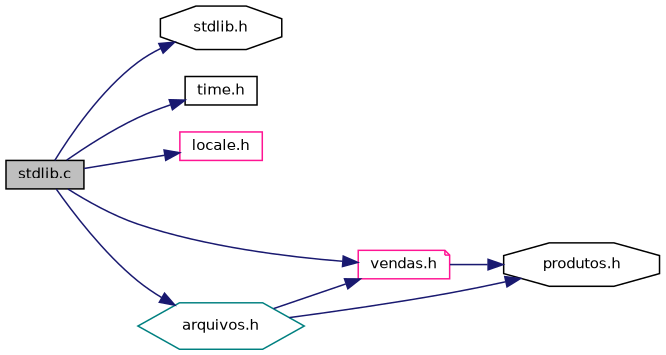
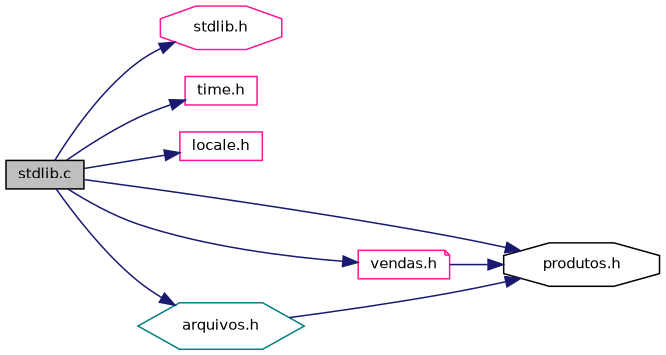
(221, 28) -> (221, 28)
(221, 91) -> (221, 91)
none -> (296, 210)
(310, 296) -> none
